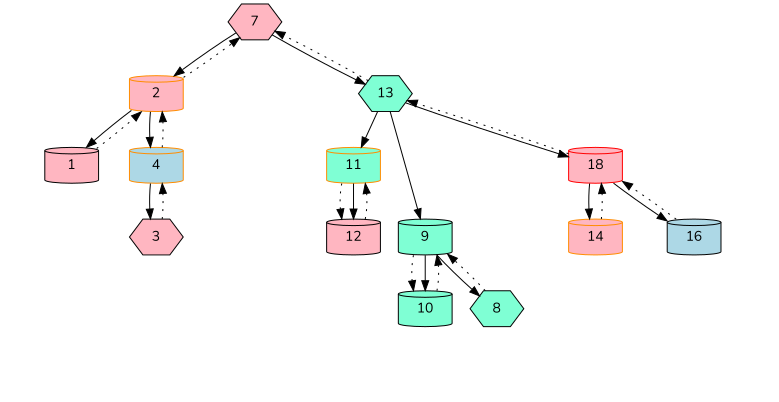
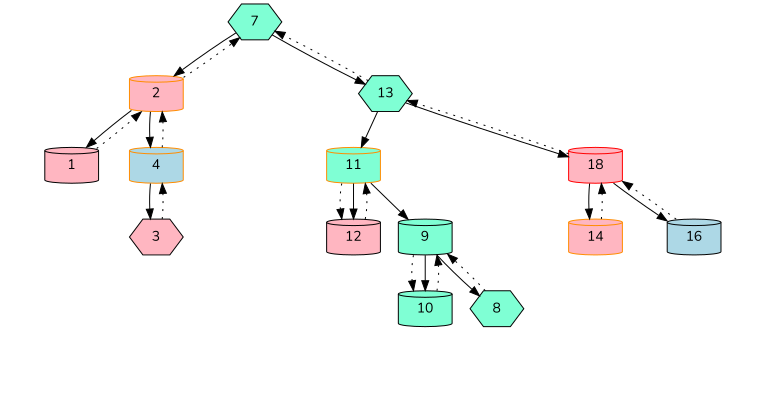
(255, 22) -> (255, 22)
(404, 160) -> (386, 198)
